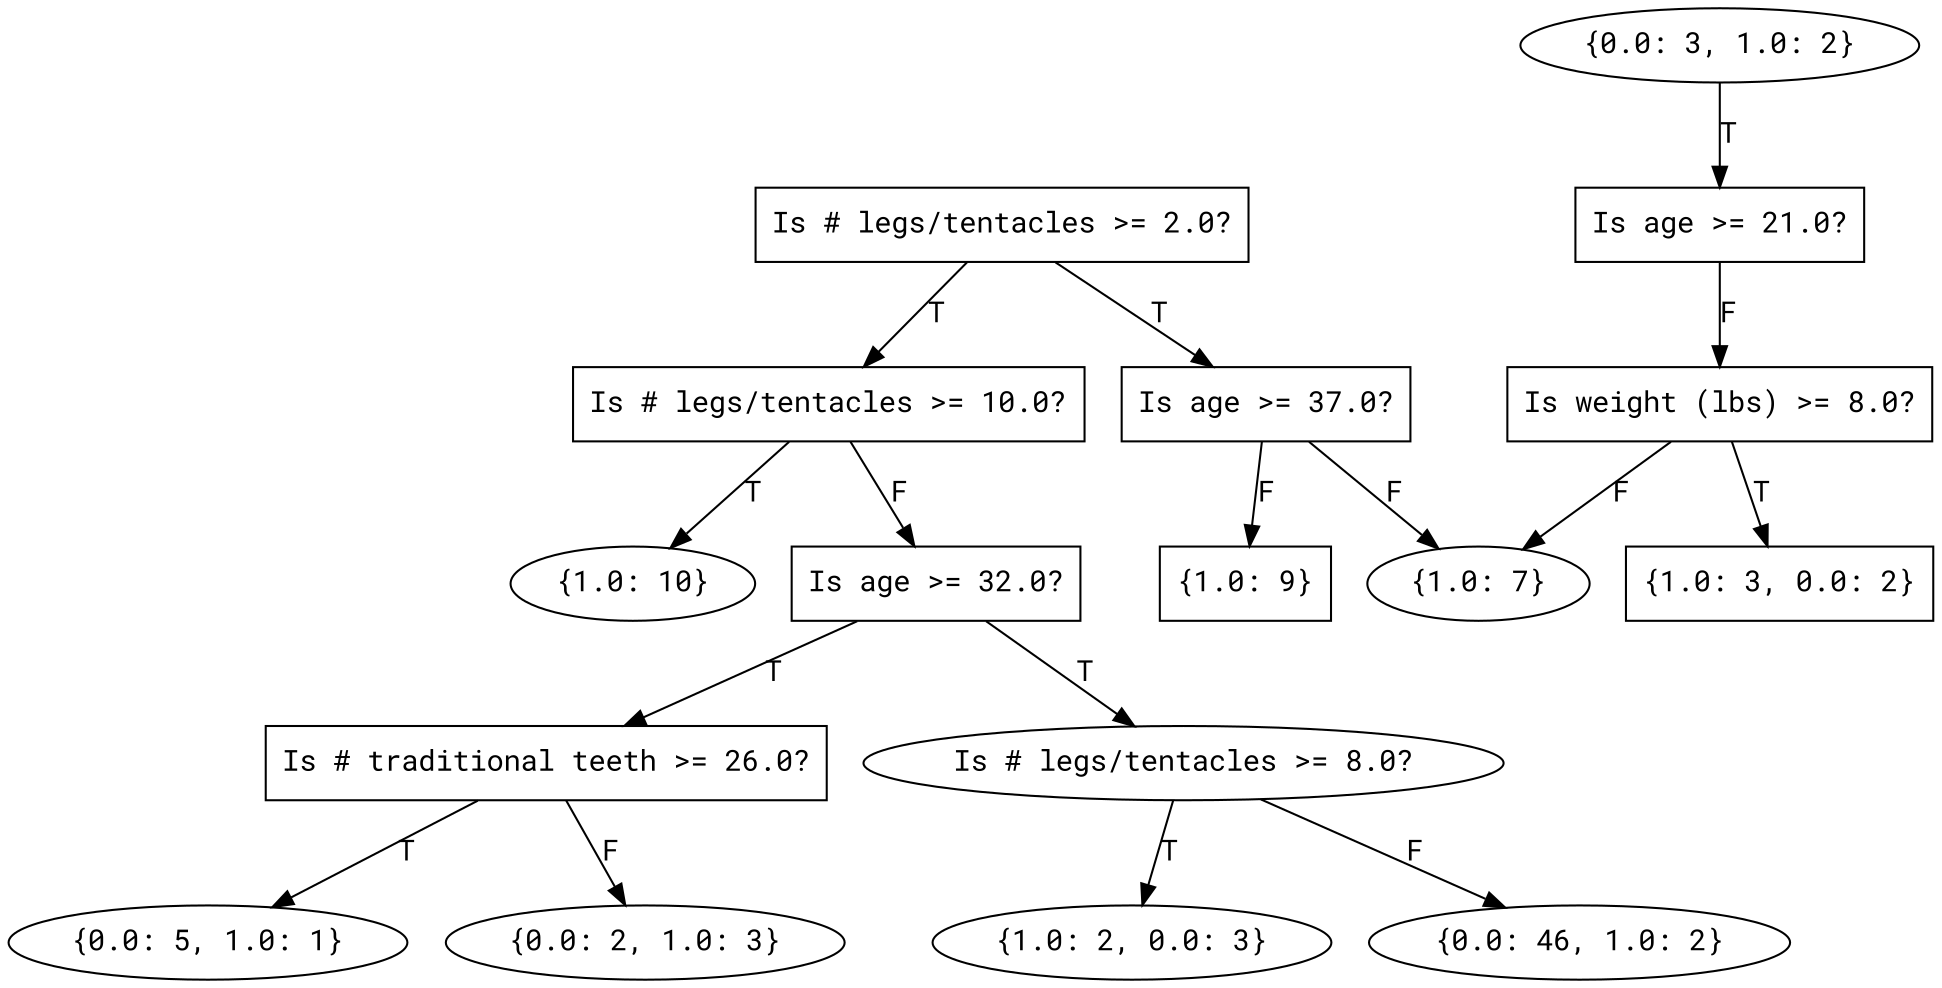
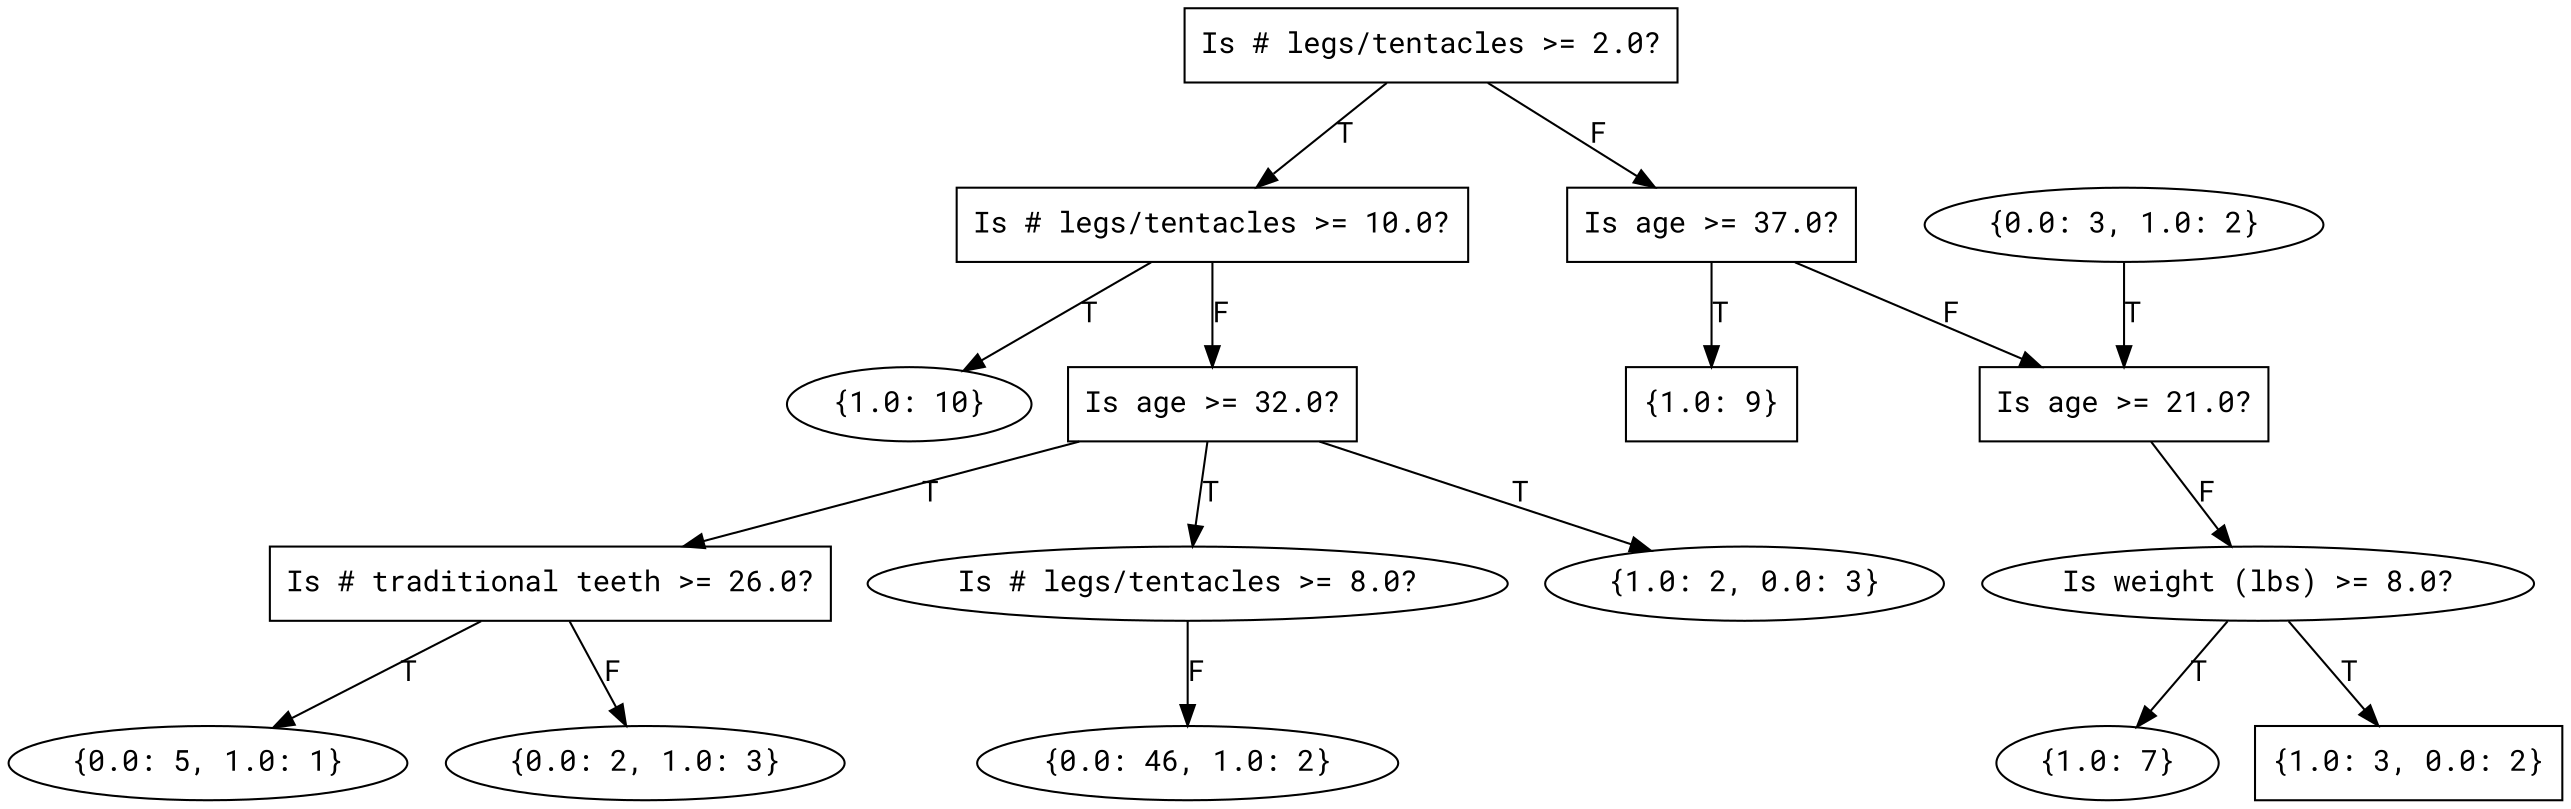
(1160, 315) -> (1599, 135)
(1720, 404) -> (2258, 584)
(1365, 488) -> (1909, 311)
(1267, 494) -> (1721, 315)
(1622, 494) -> (2199, 673)
(1161, 843) -> (1475, 493)
